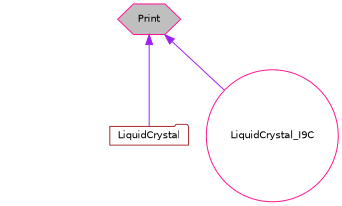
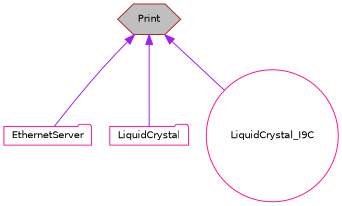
(149, 19) -> (149, 19)
none -> (48, 136)
(149, 136) -> (149, 136)
